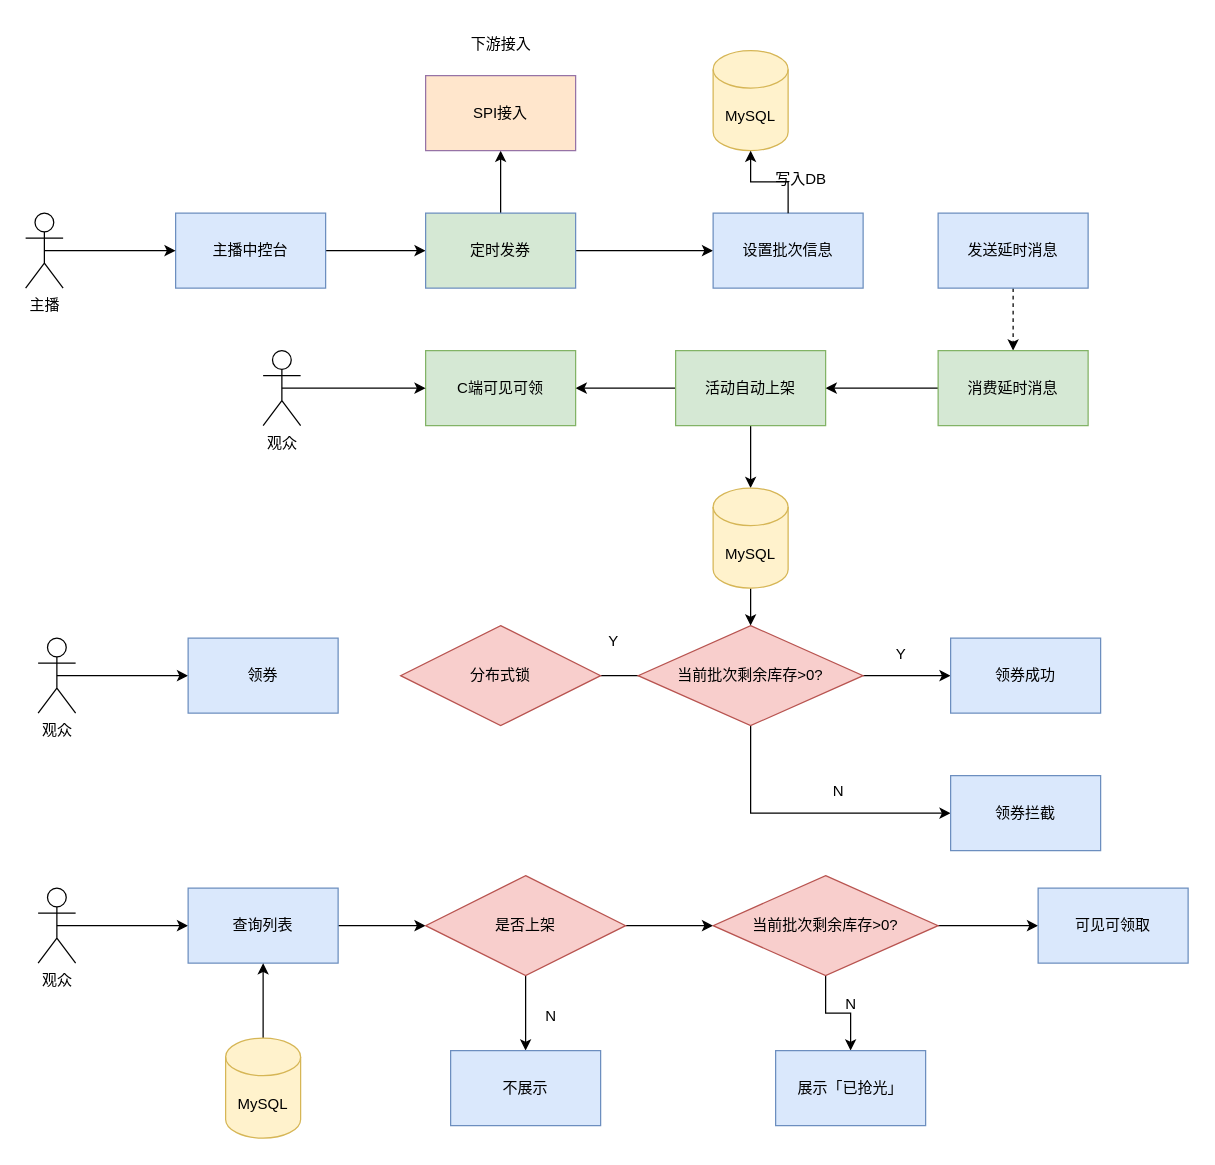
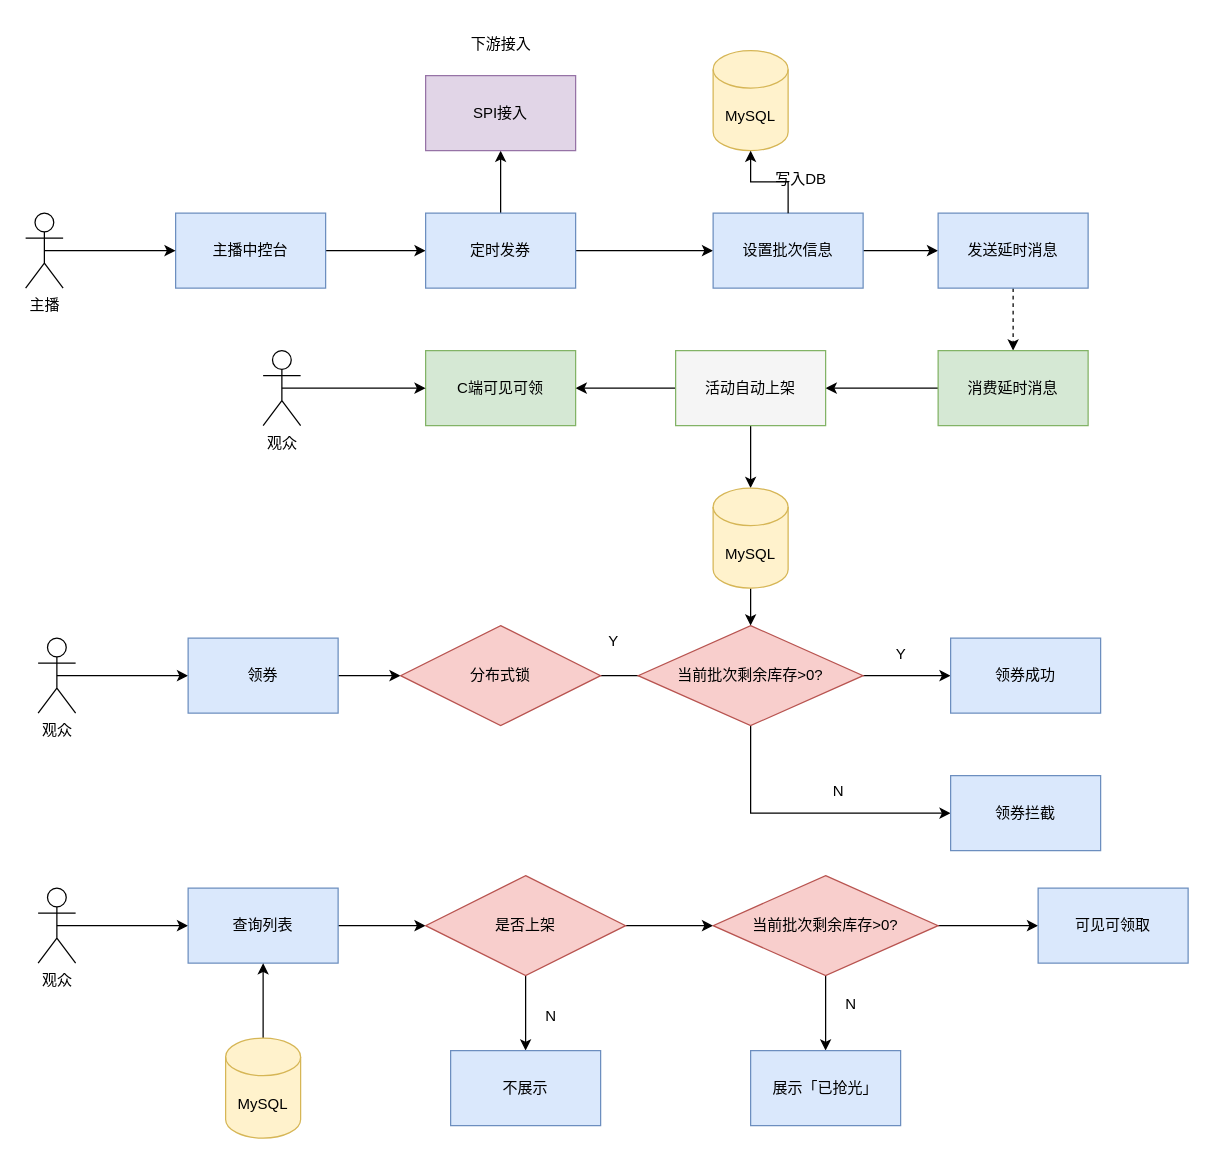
(501, 113) -> (501, 113)
(501, 251) -> (501, 251)
none -> (896, 251)
(751, 388) -> (751, 388)
none -> (365, 676)
(851, 1088) -> (826, 1088)
